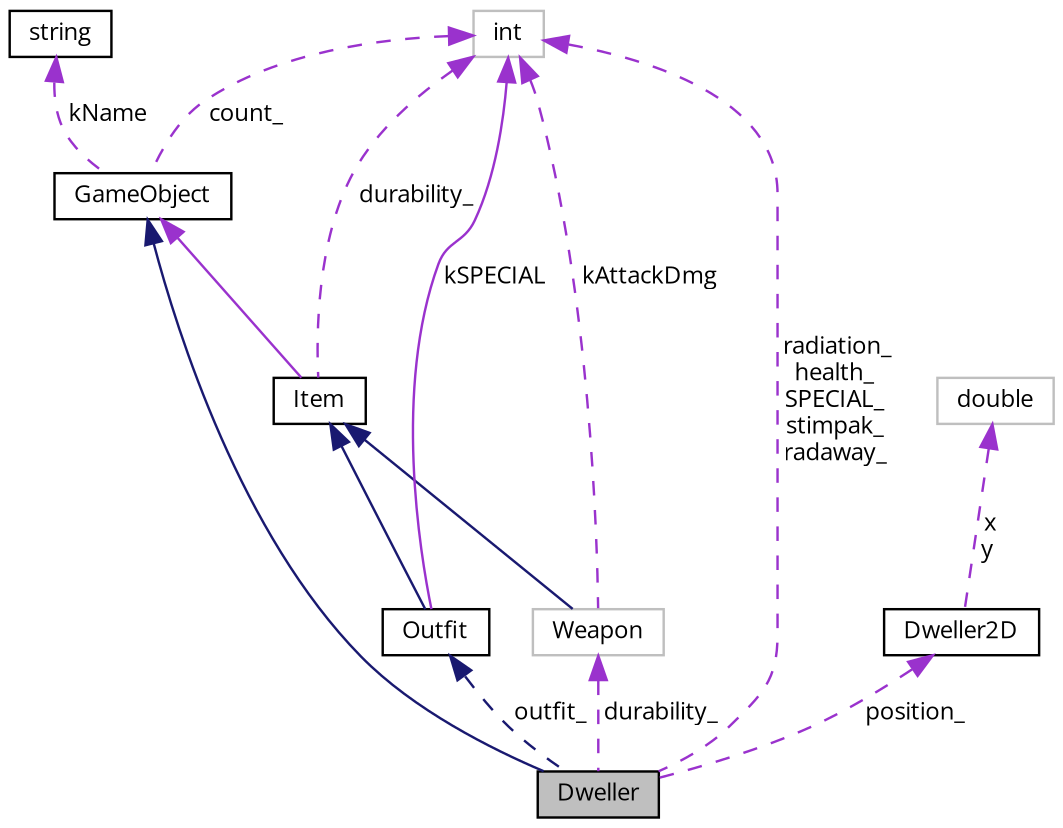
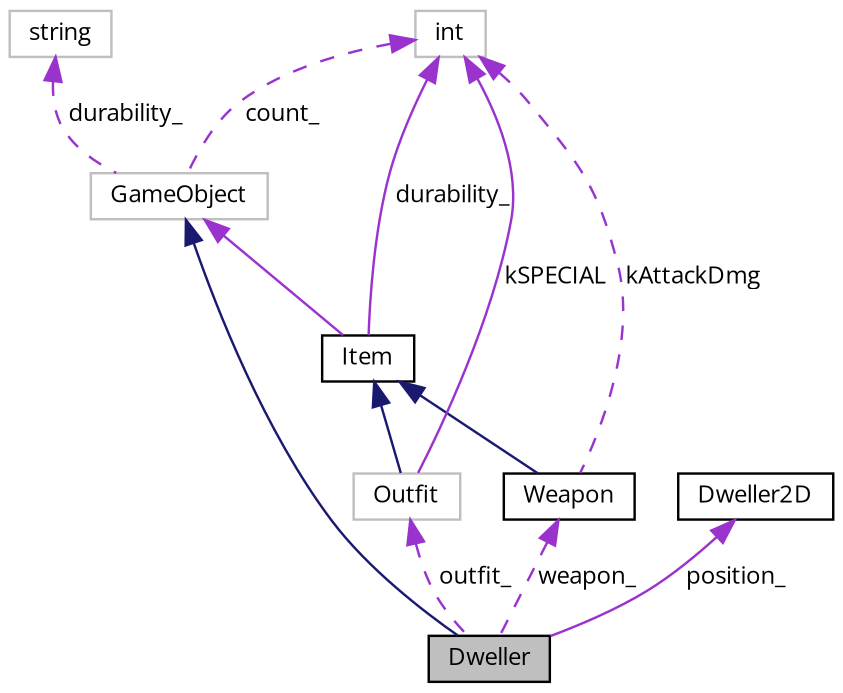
(61, 34) -> (61, 34)
(105, 115) -> (124, 115)
(143, 196) -> (179, 196)
(340, 203) -> (383, 204)
(778, 372) -> none
(996, 401) -> none
(436, 632) -> (407, 497)
(598, 632) -> (569, 497)
(659, 713) -> (585, 578)
(511, 728) -> (435, 593)
(791, 735) -> (639, 595)
